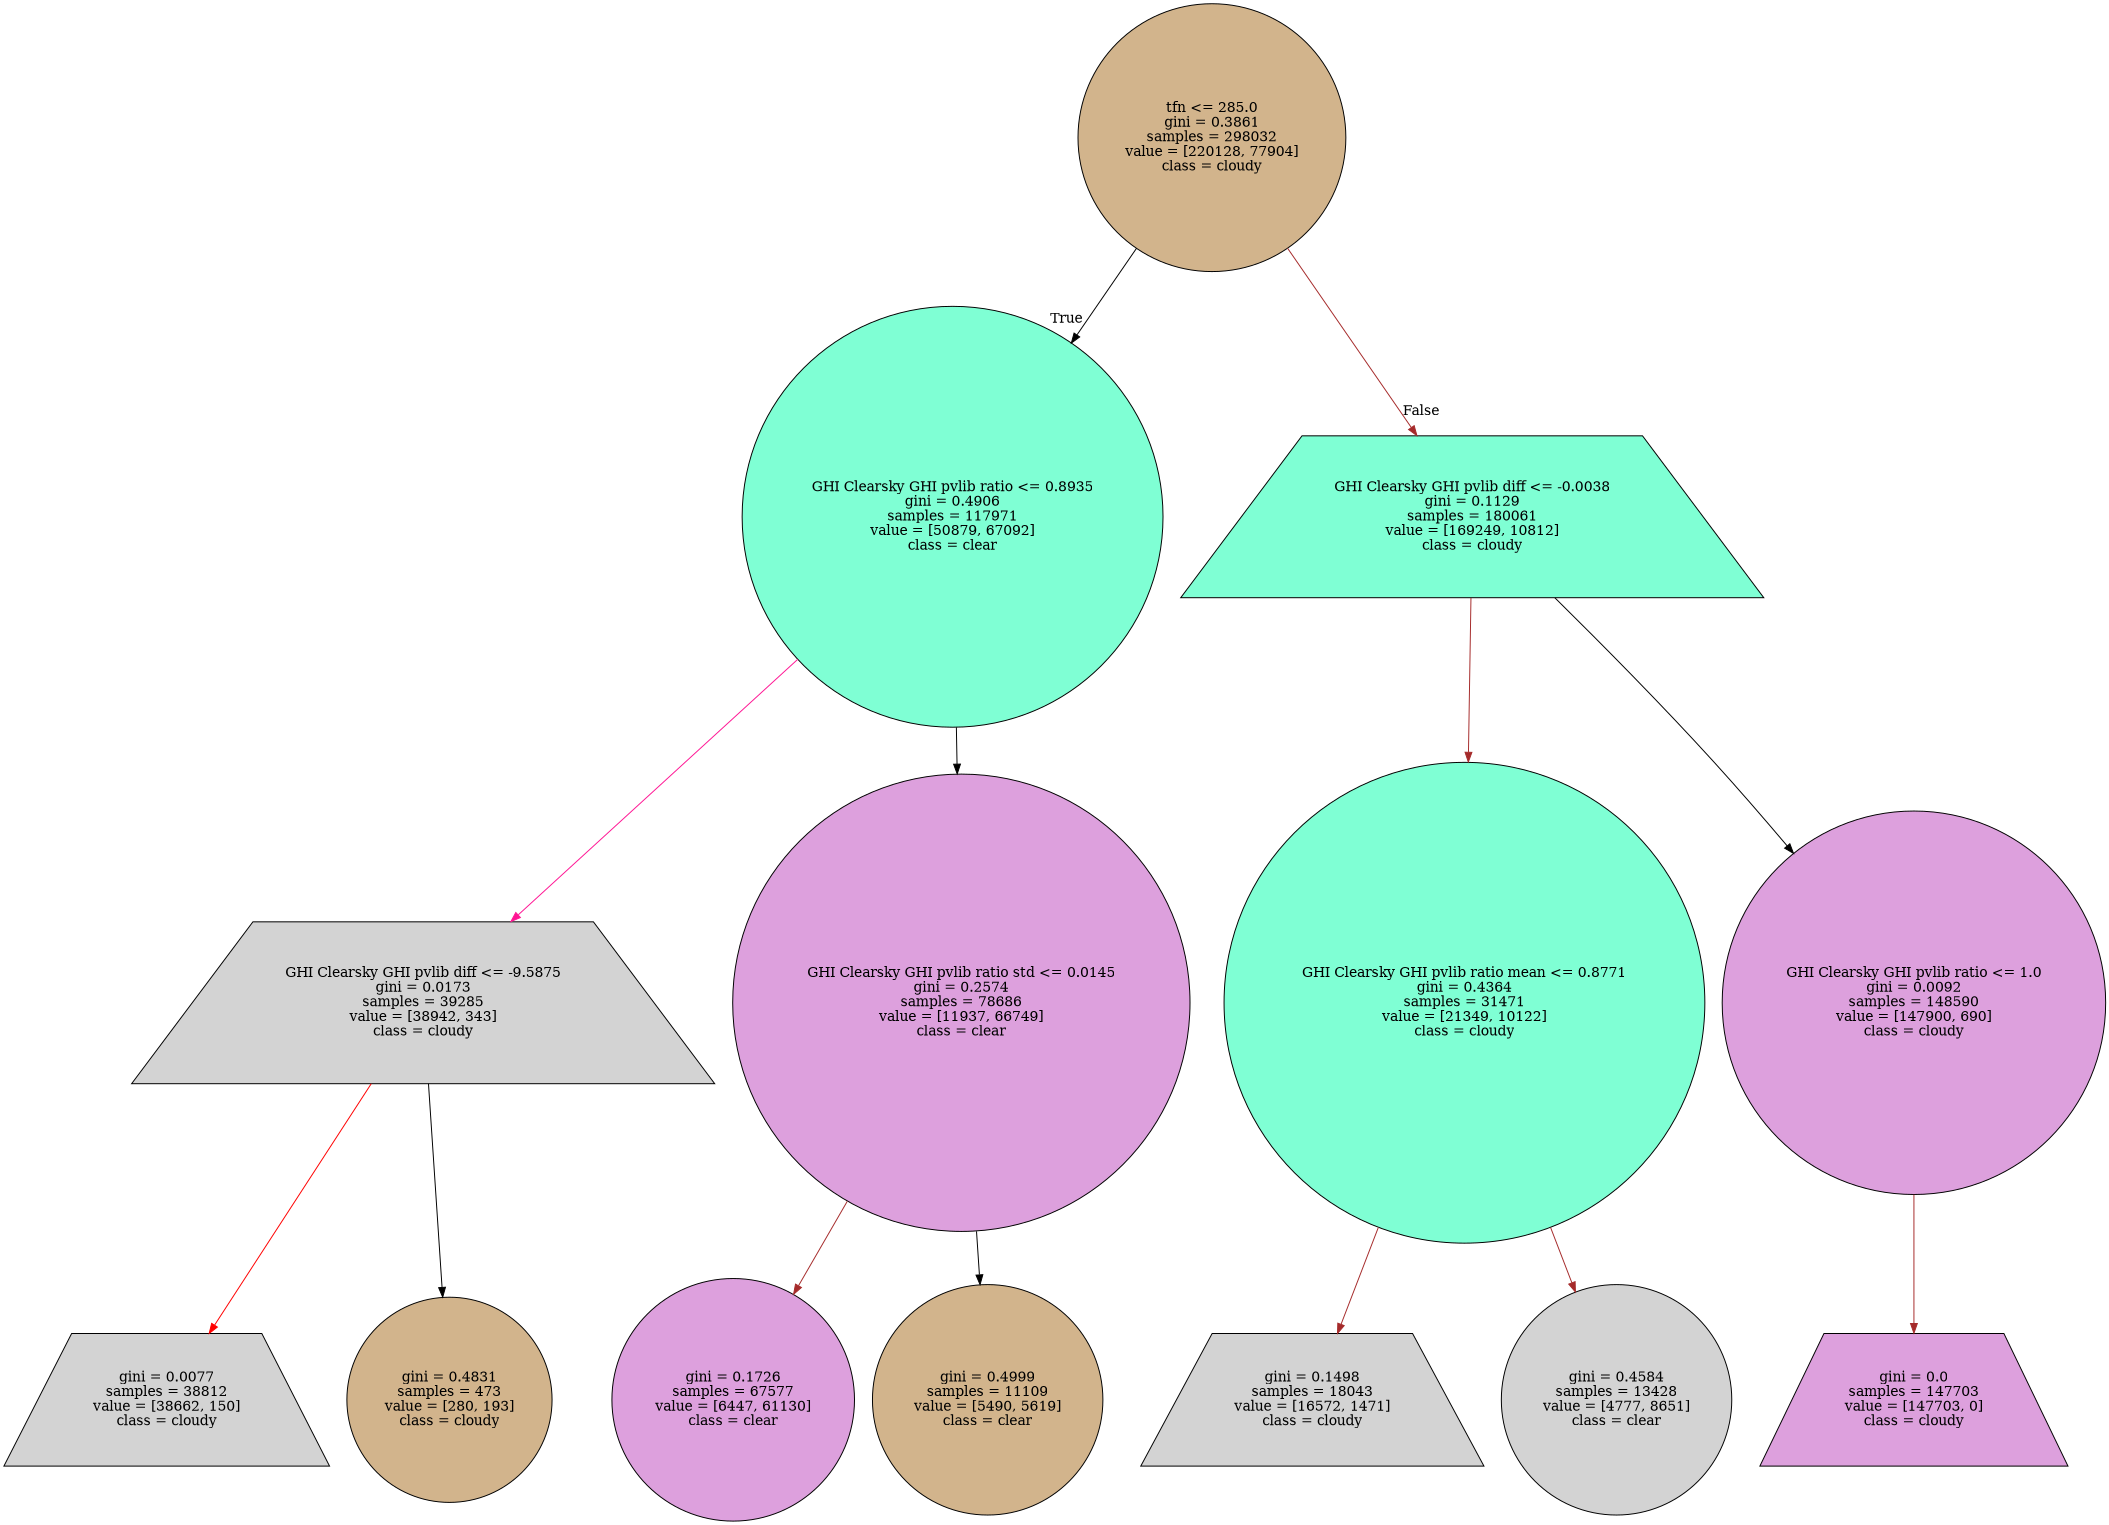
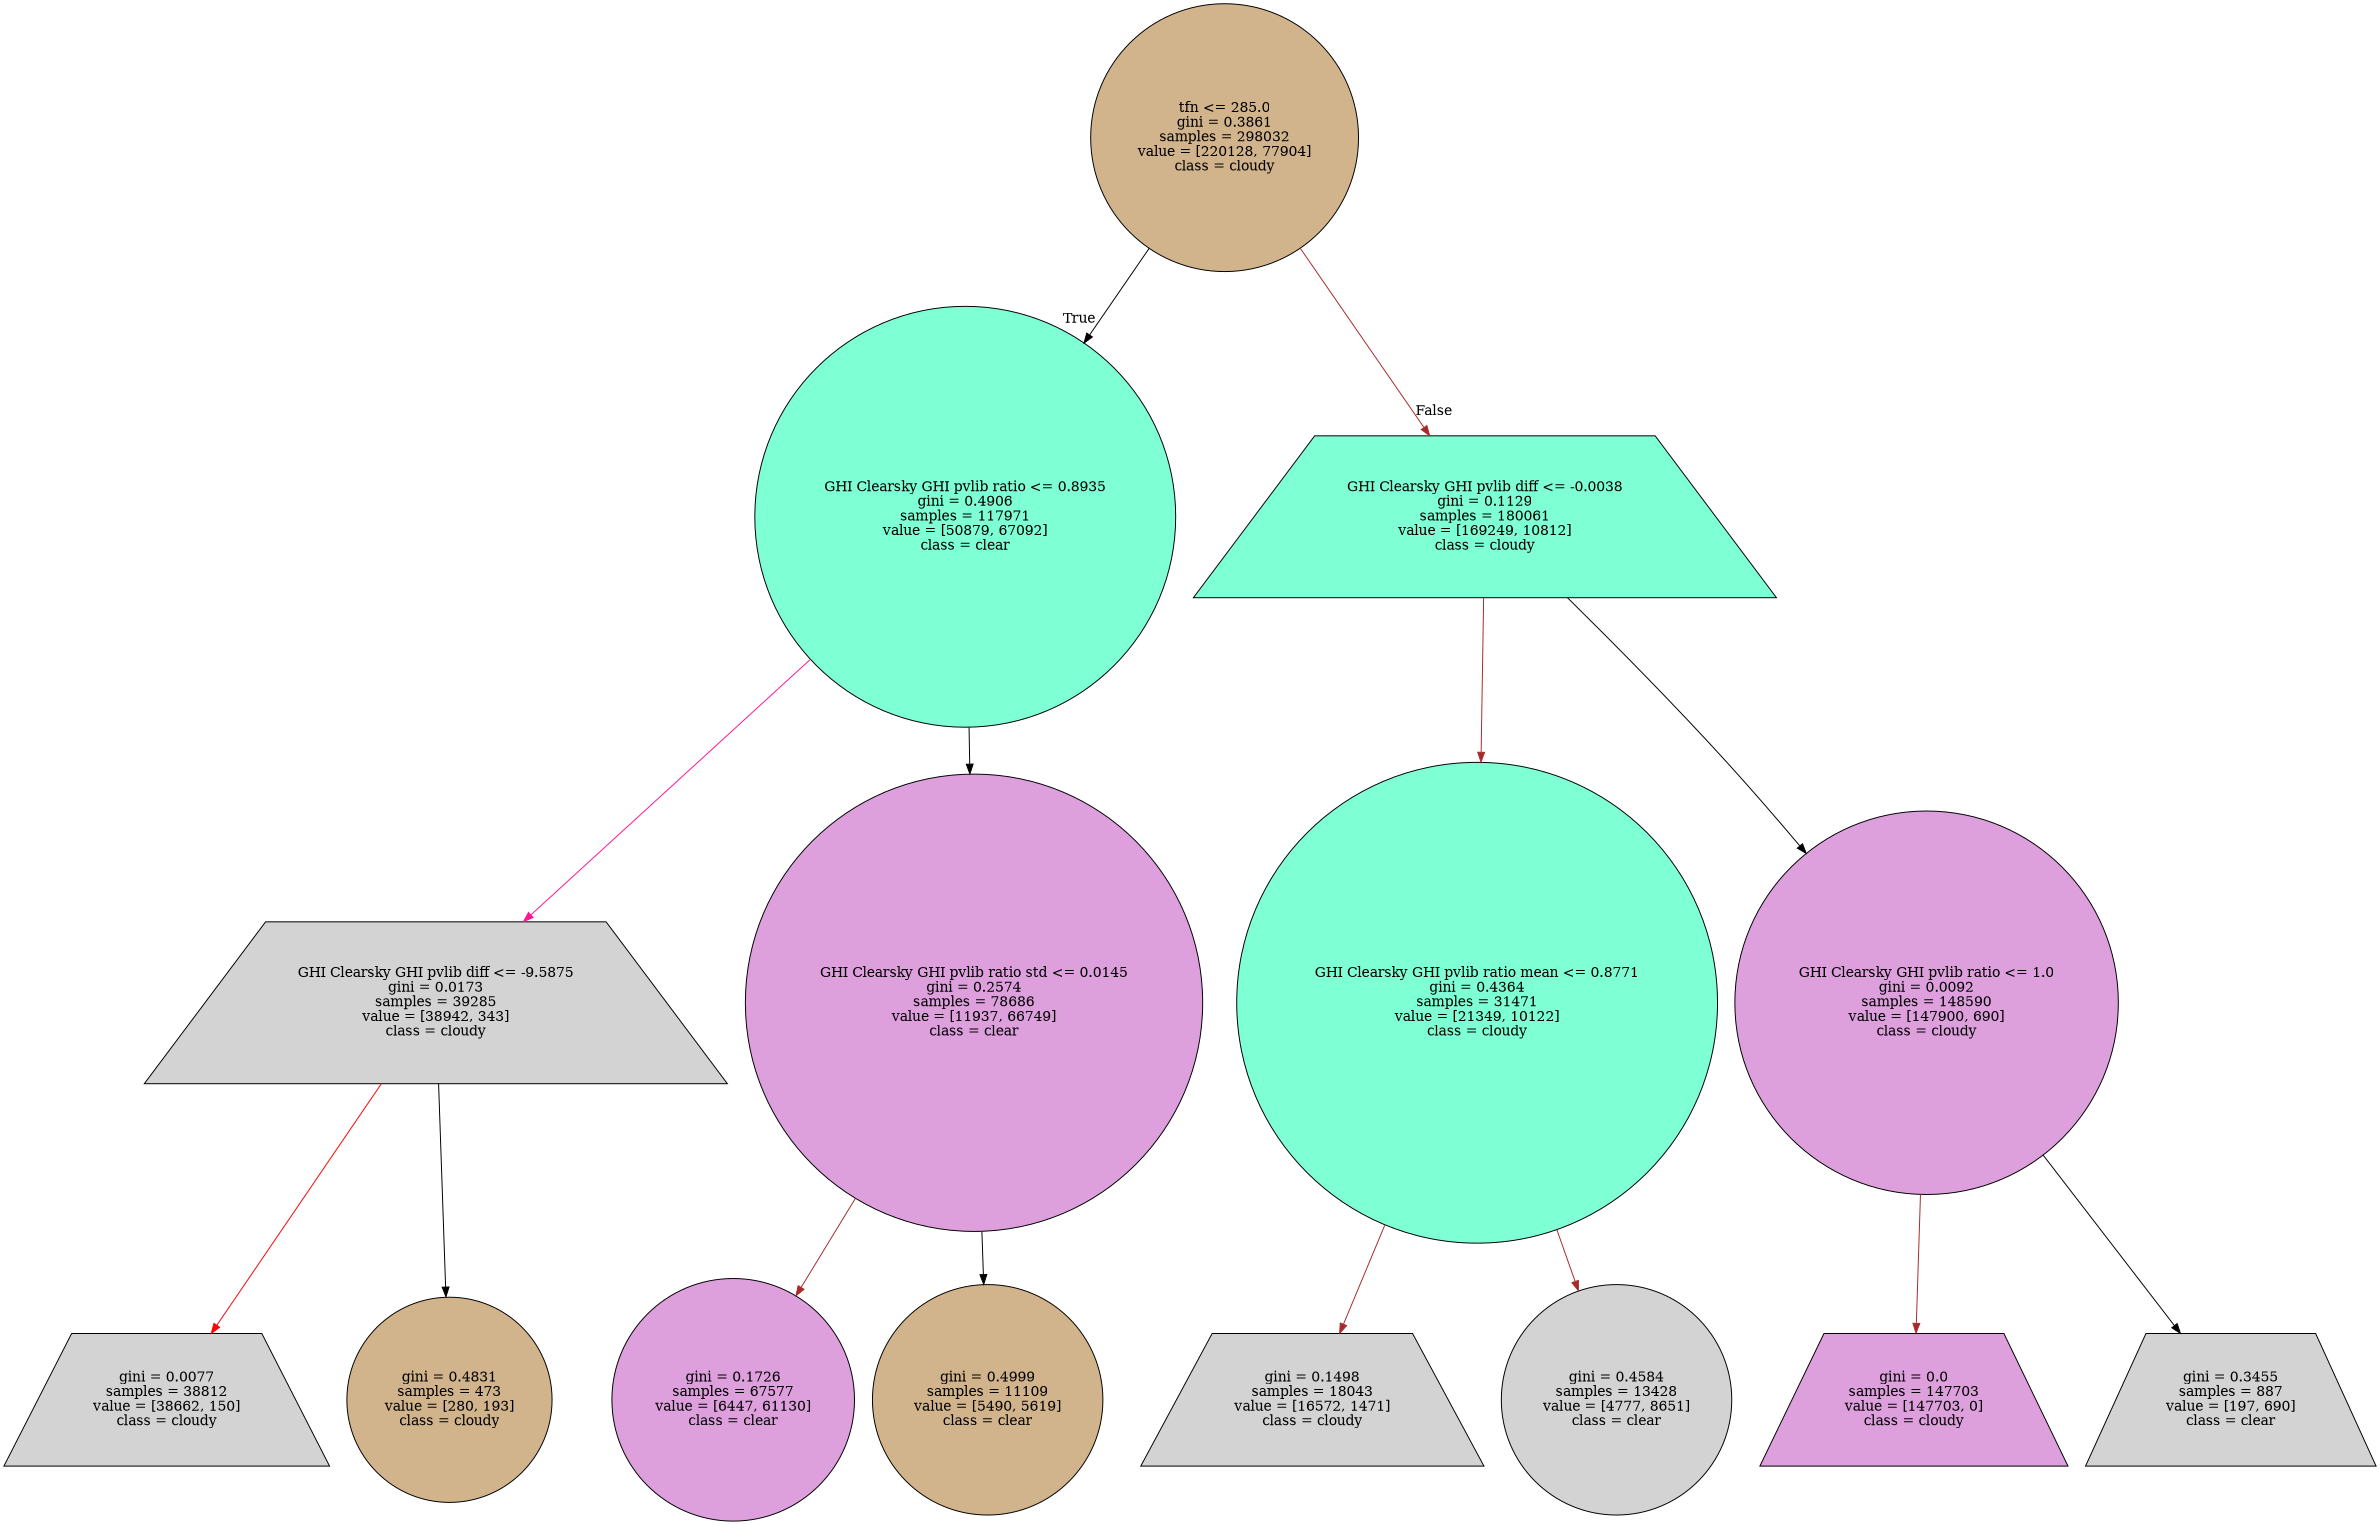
none -> (2231, 1400)
